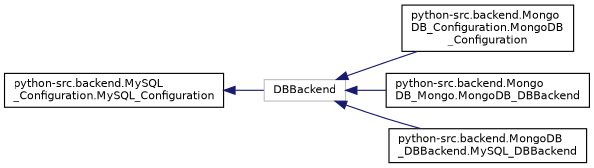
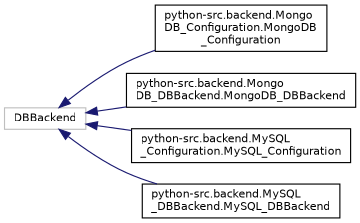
(250, 90) -> (114, 128)
(488, 90) -> (241, 90)
(488, 146) -> (241, 201)
